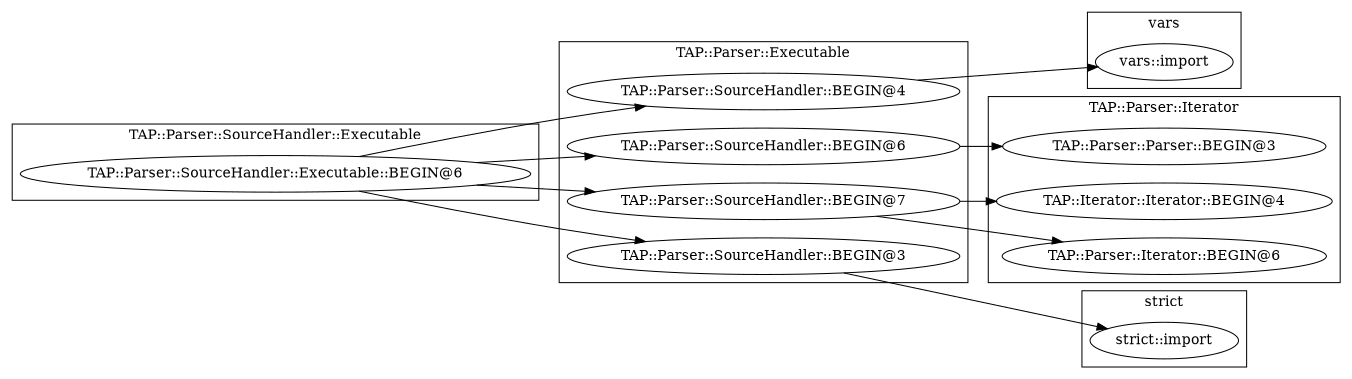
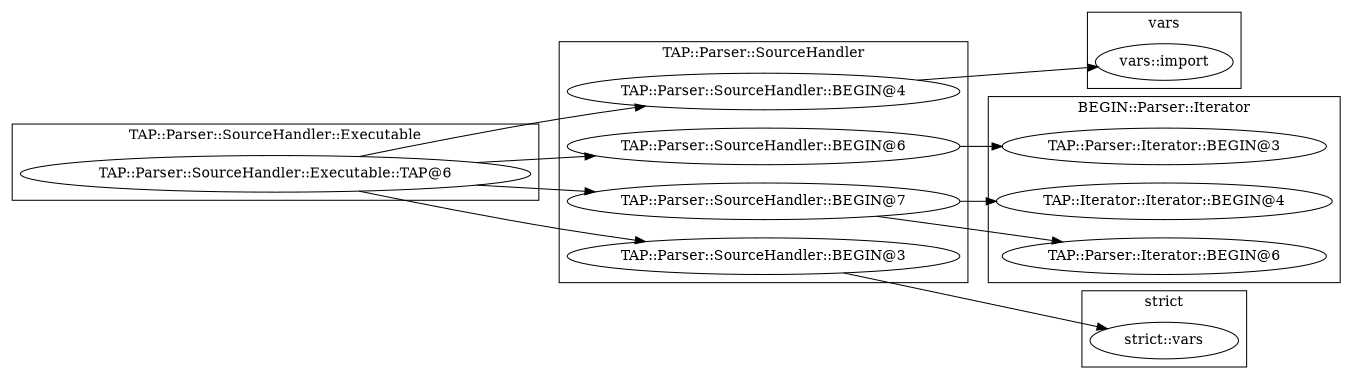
(764, 53) -> (764, 53)
(1164, 108) -> (1164, 108)
(1164, 146) -> (1164, 146)
(276, 174) -> (276, 174)
(1164, 341) -> (1164, 341)
